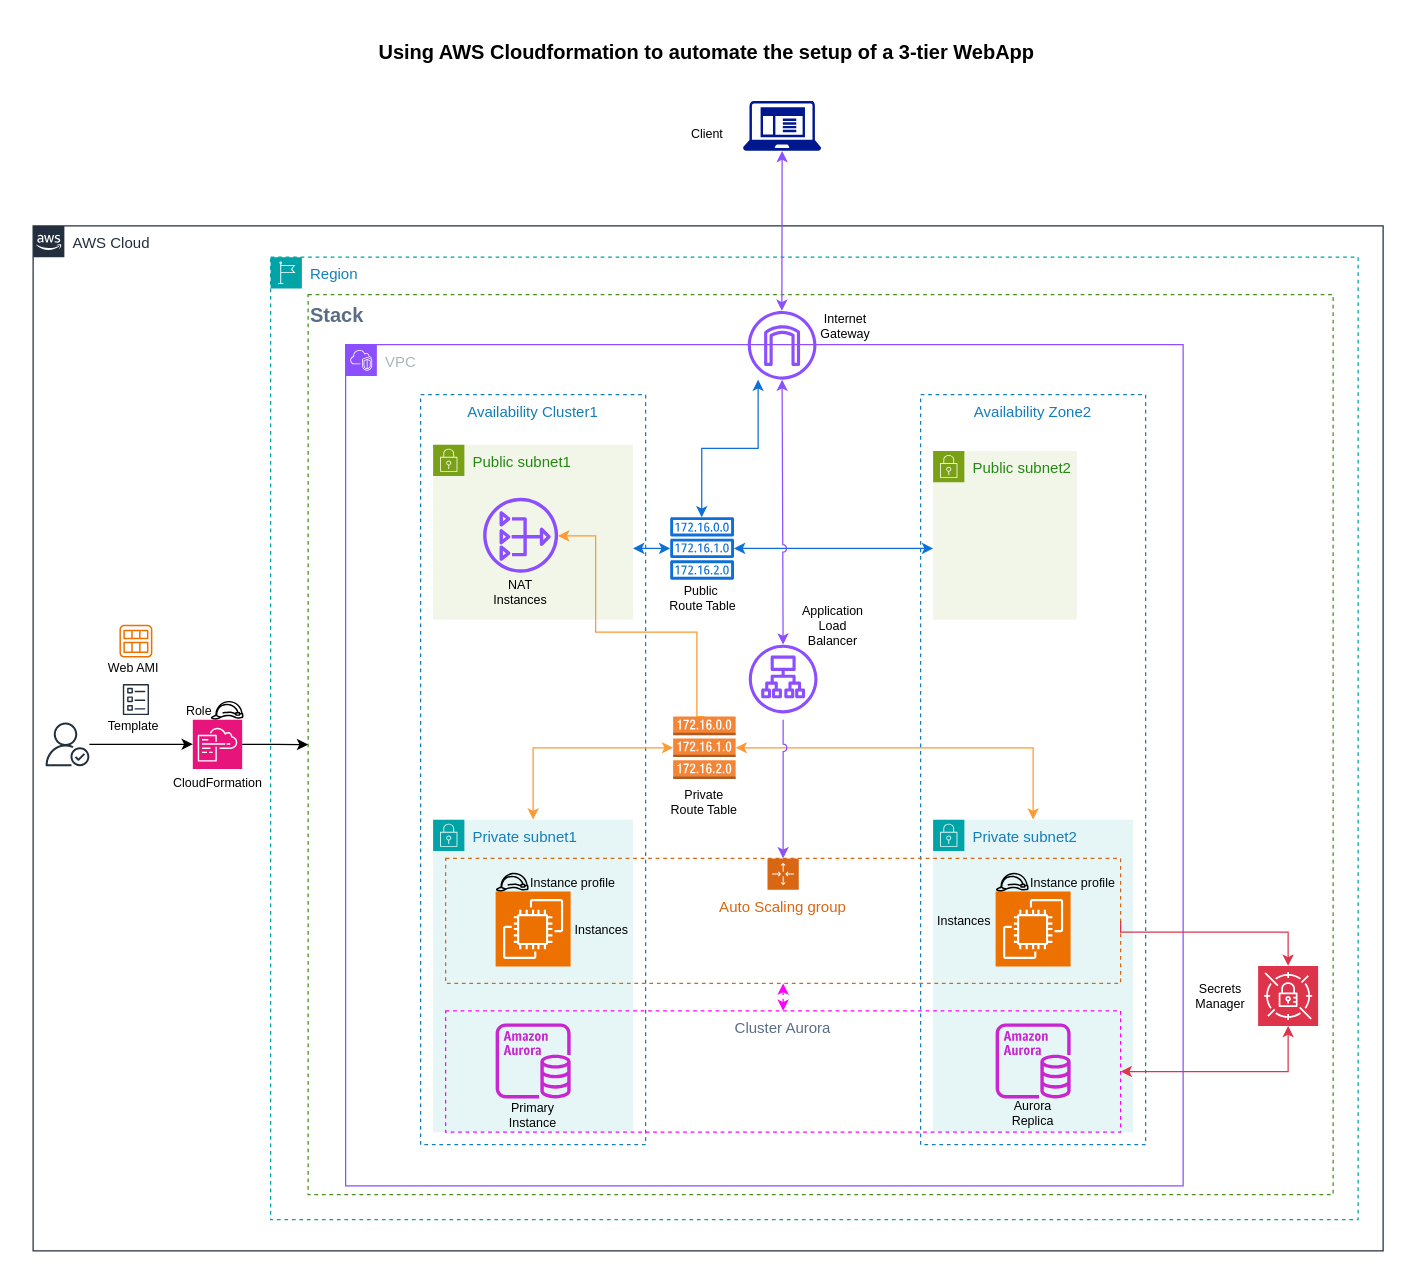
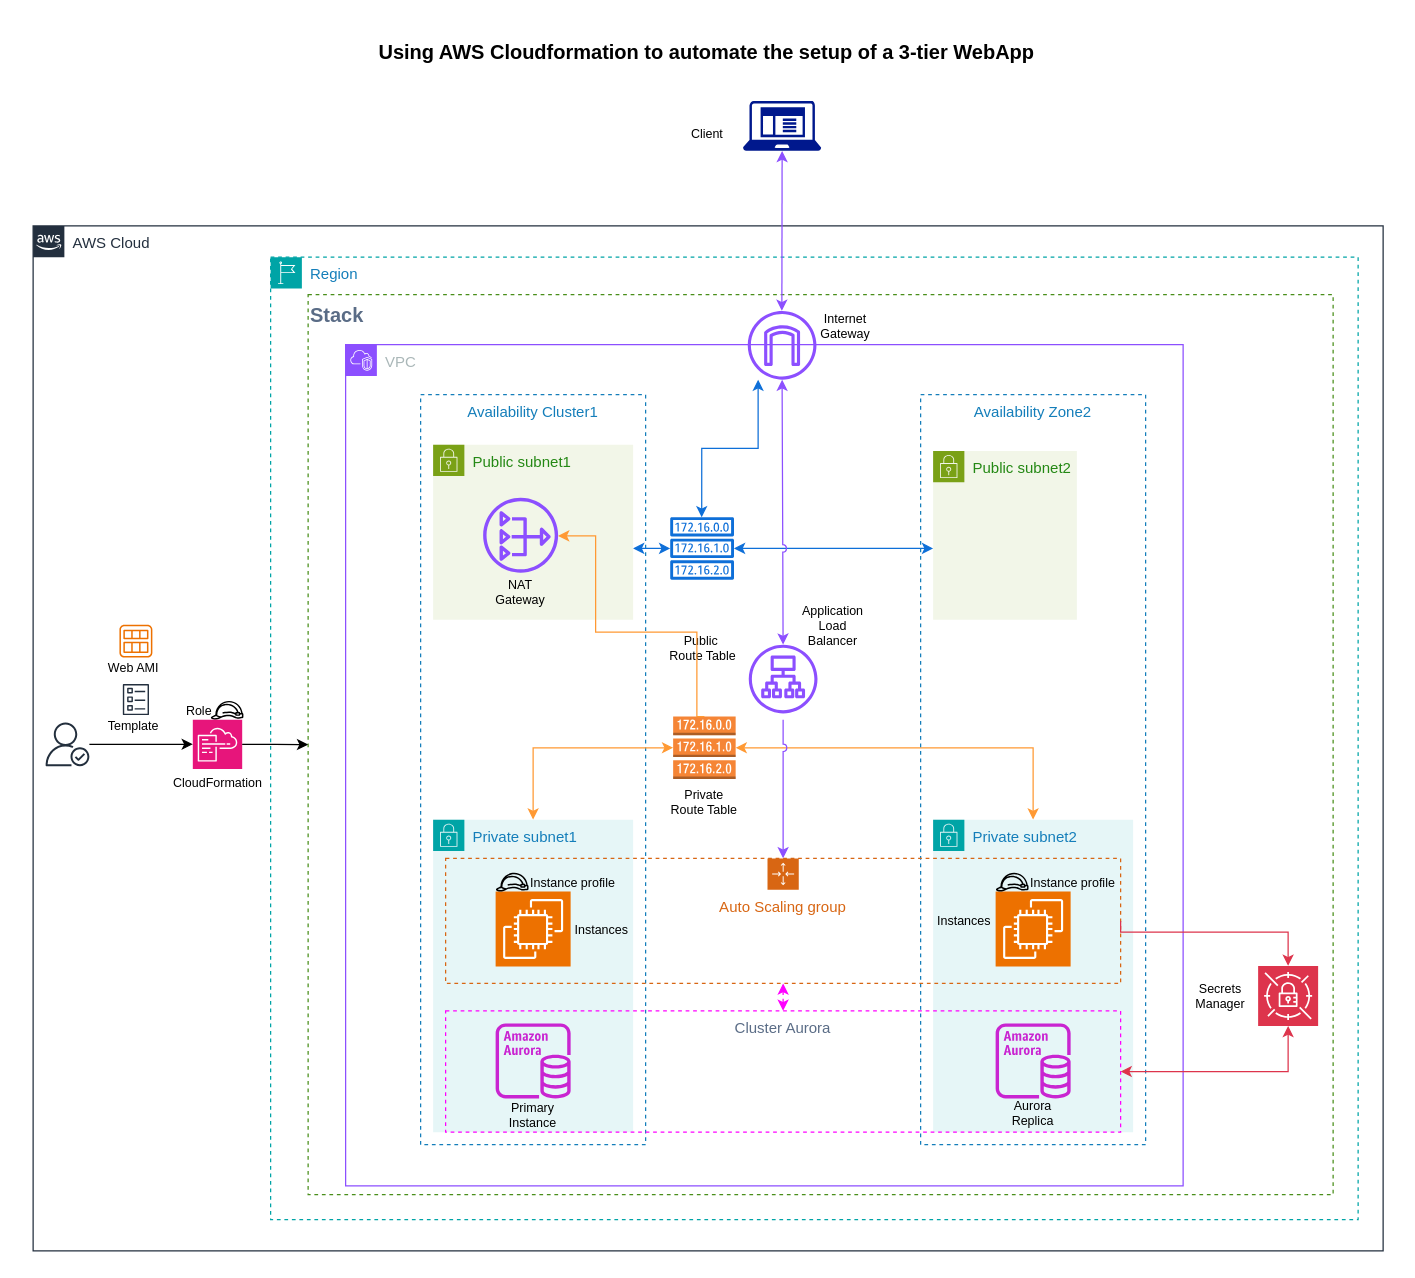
(521, 592) -> (521, 592)
(703, 598) -> (703, 648)
